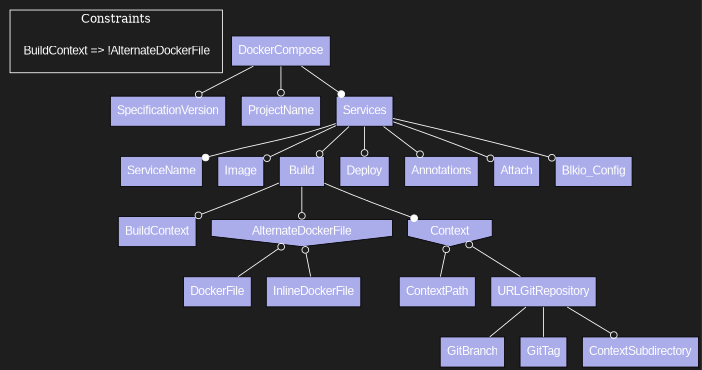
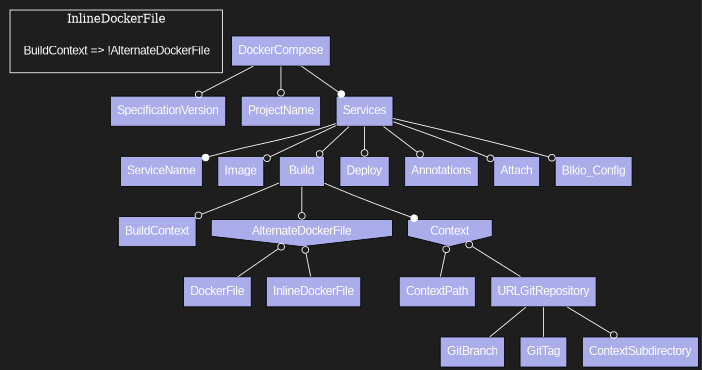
(116, 20) -> (116, 20)
